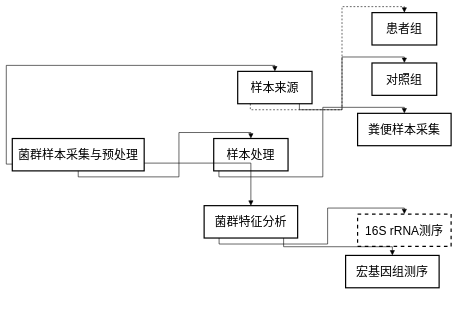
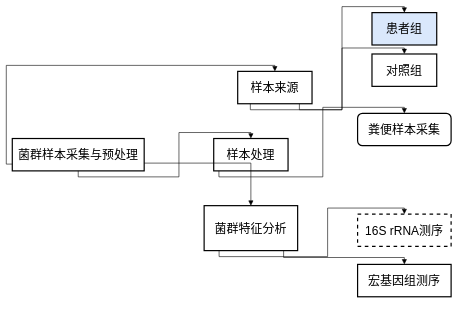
(354, 6) -> (354, 6)
(405, 29) -> (405, 29)
(405, 79) -> (405, 70)
(405, 129) -> (405, 129)
(251, 222) -> (251, 228)
(393, 272) -> (405, 281)
